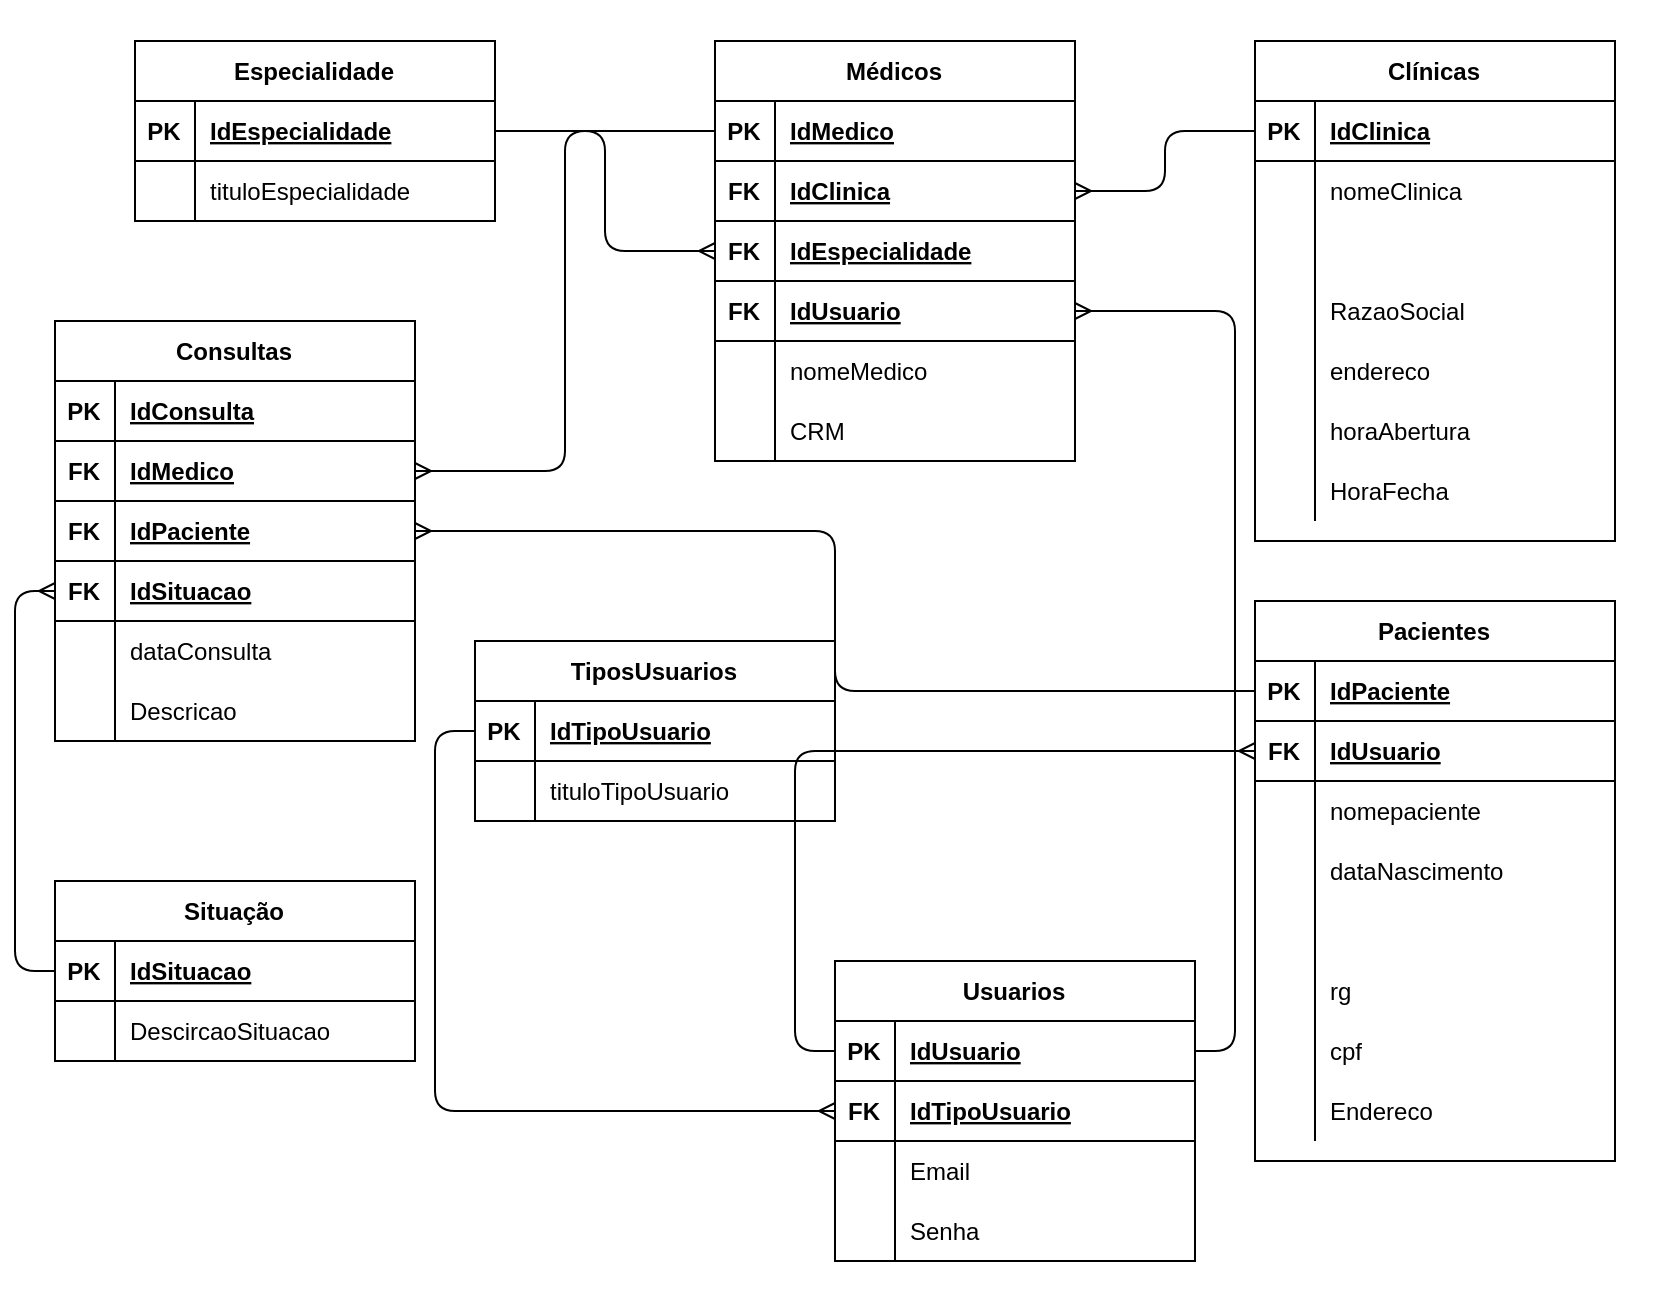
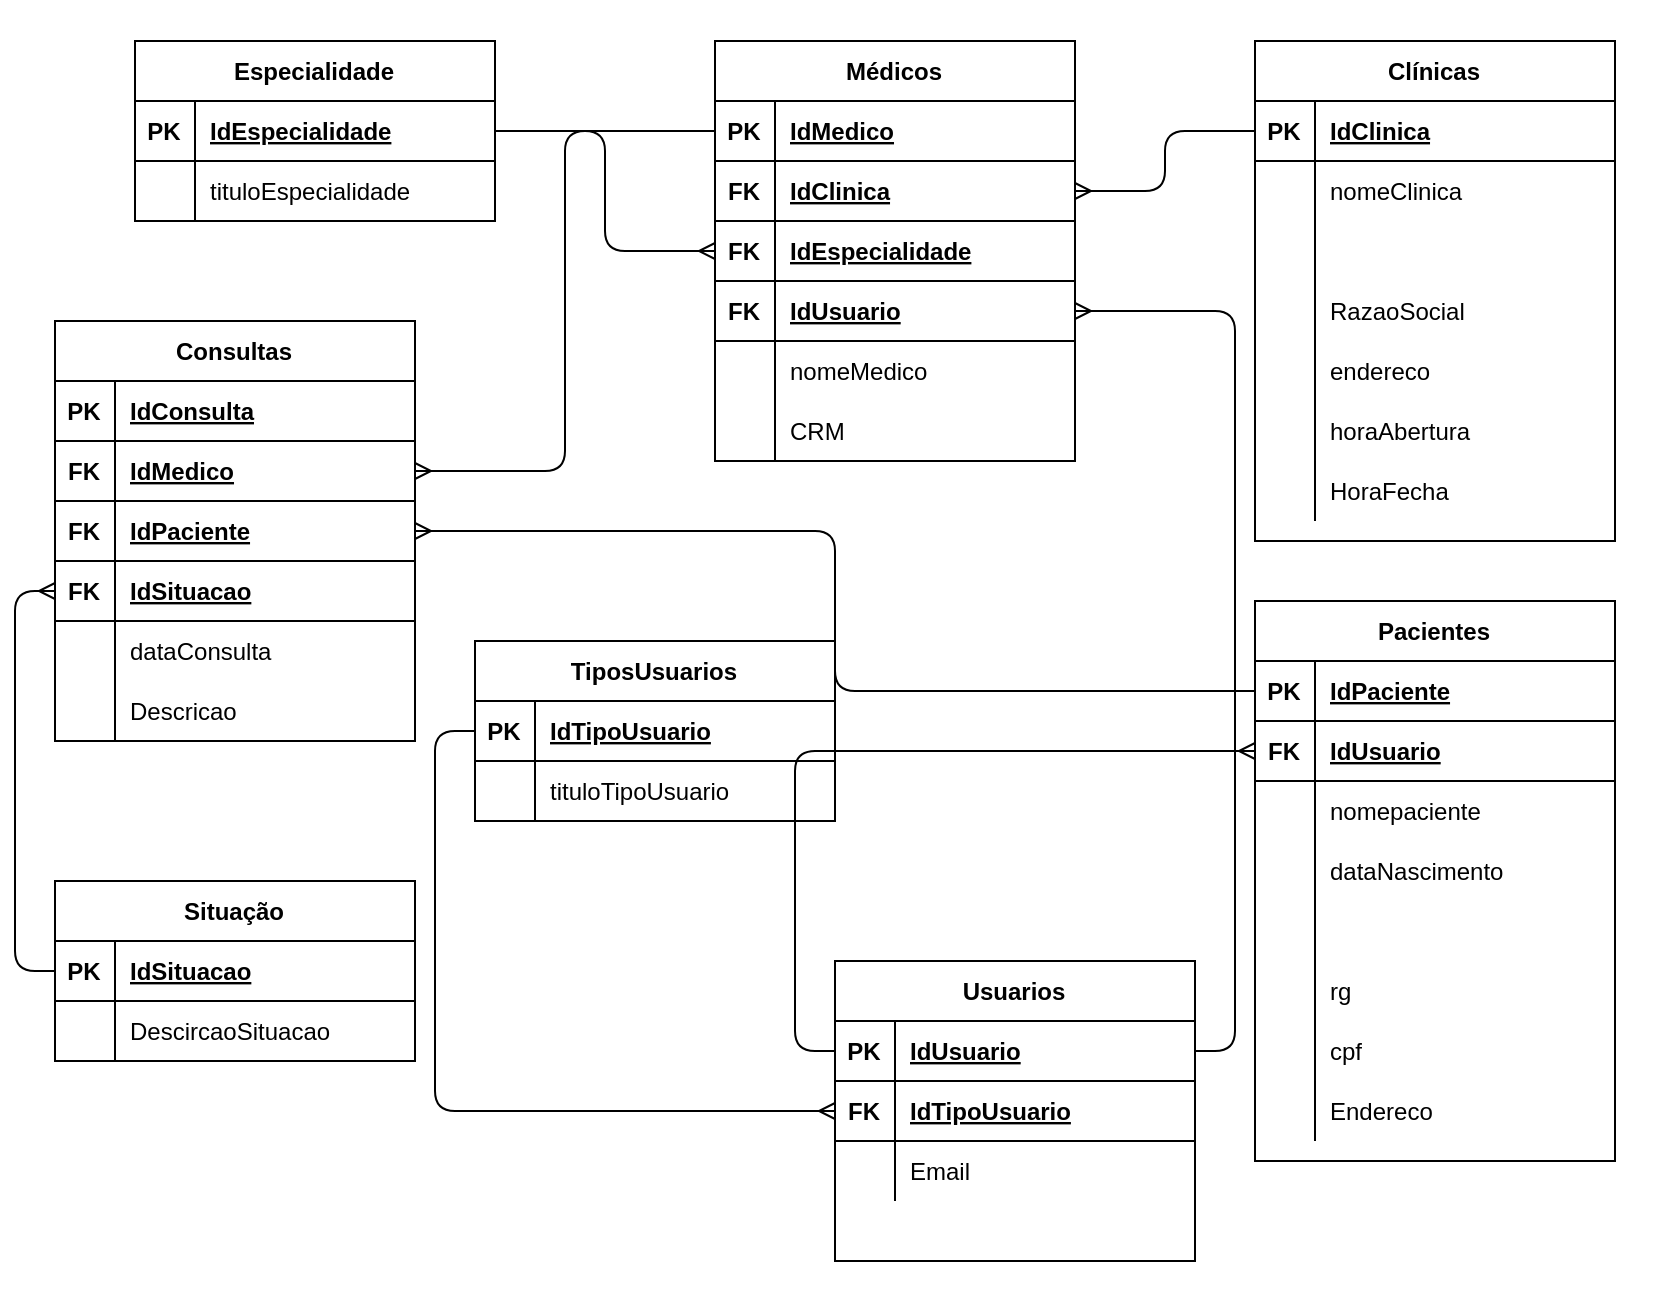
(1045, 1231) -> none
